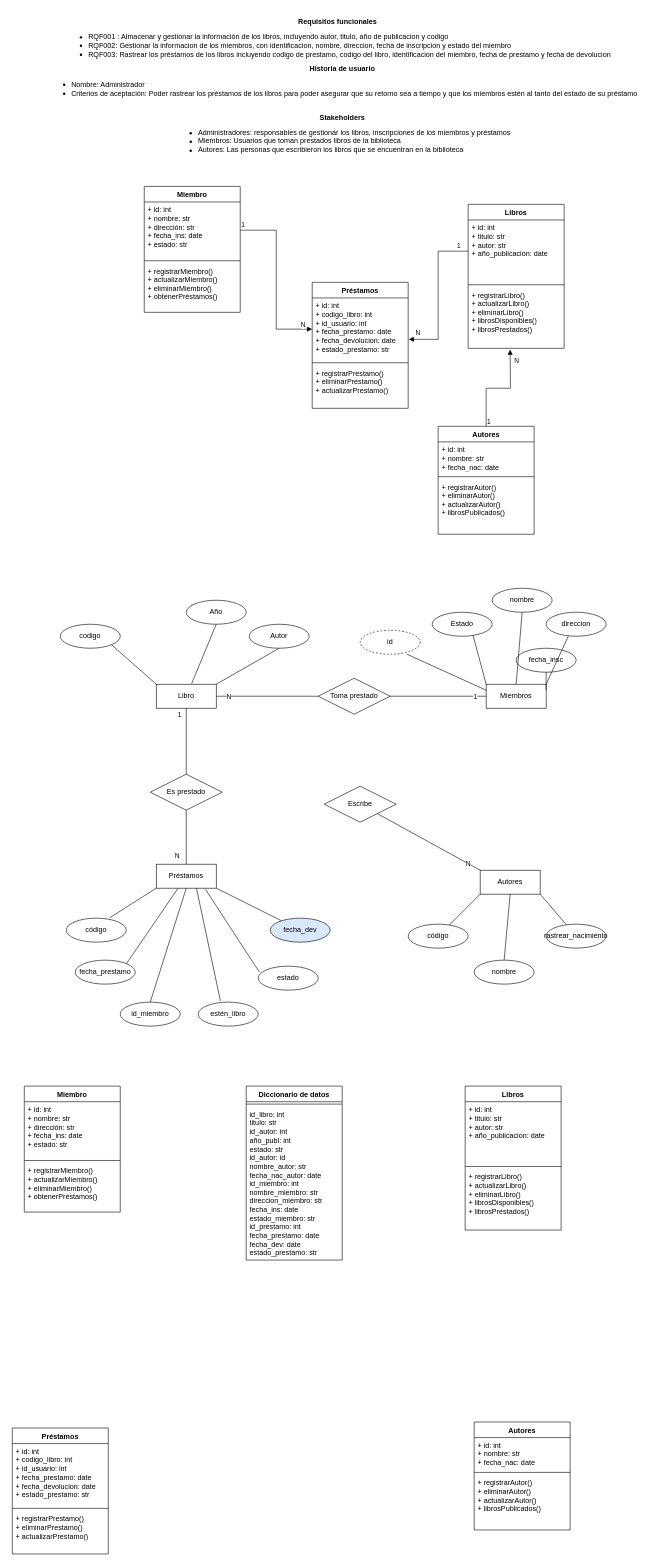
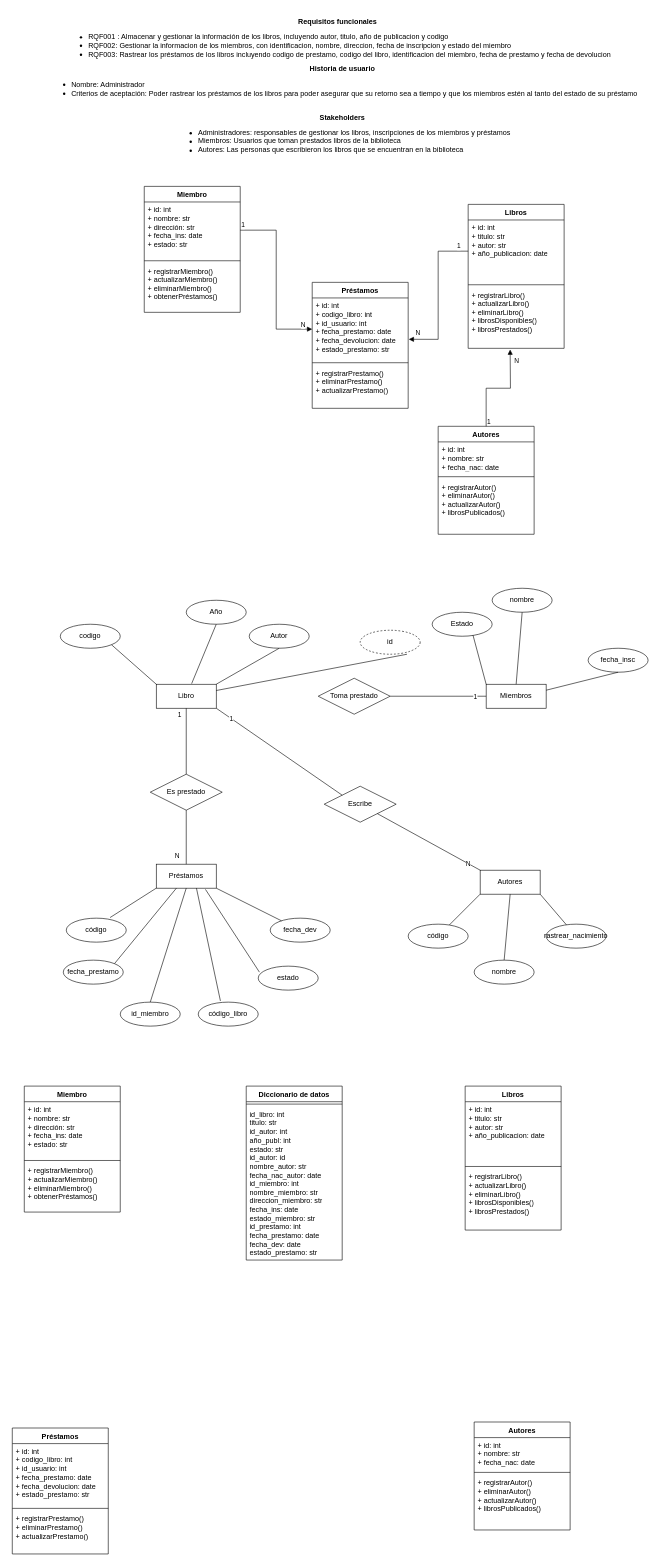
(576, 624) -> none
(558, 658) -> none
(546, 660) -> (618, 660)
(447, 672) -> (312, 672)
(228, 696) -> none
none -> (279, 752)
(300, 930) -> (300, 930)
(105, 972) -> (93, 972)
(228, 1014) -> (228, 1014)
